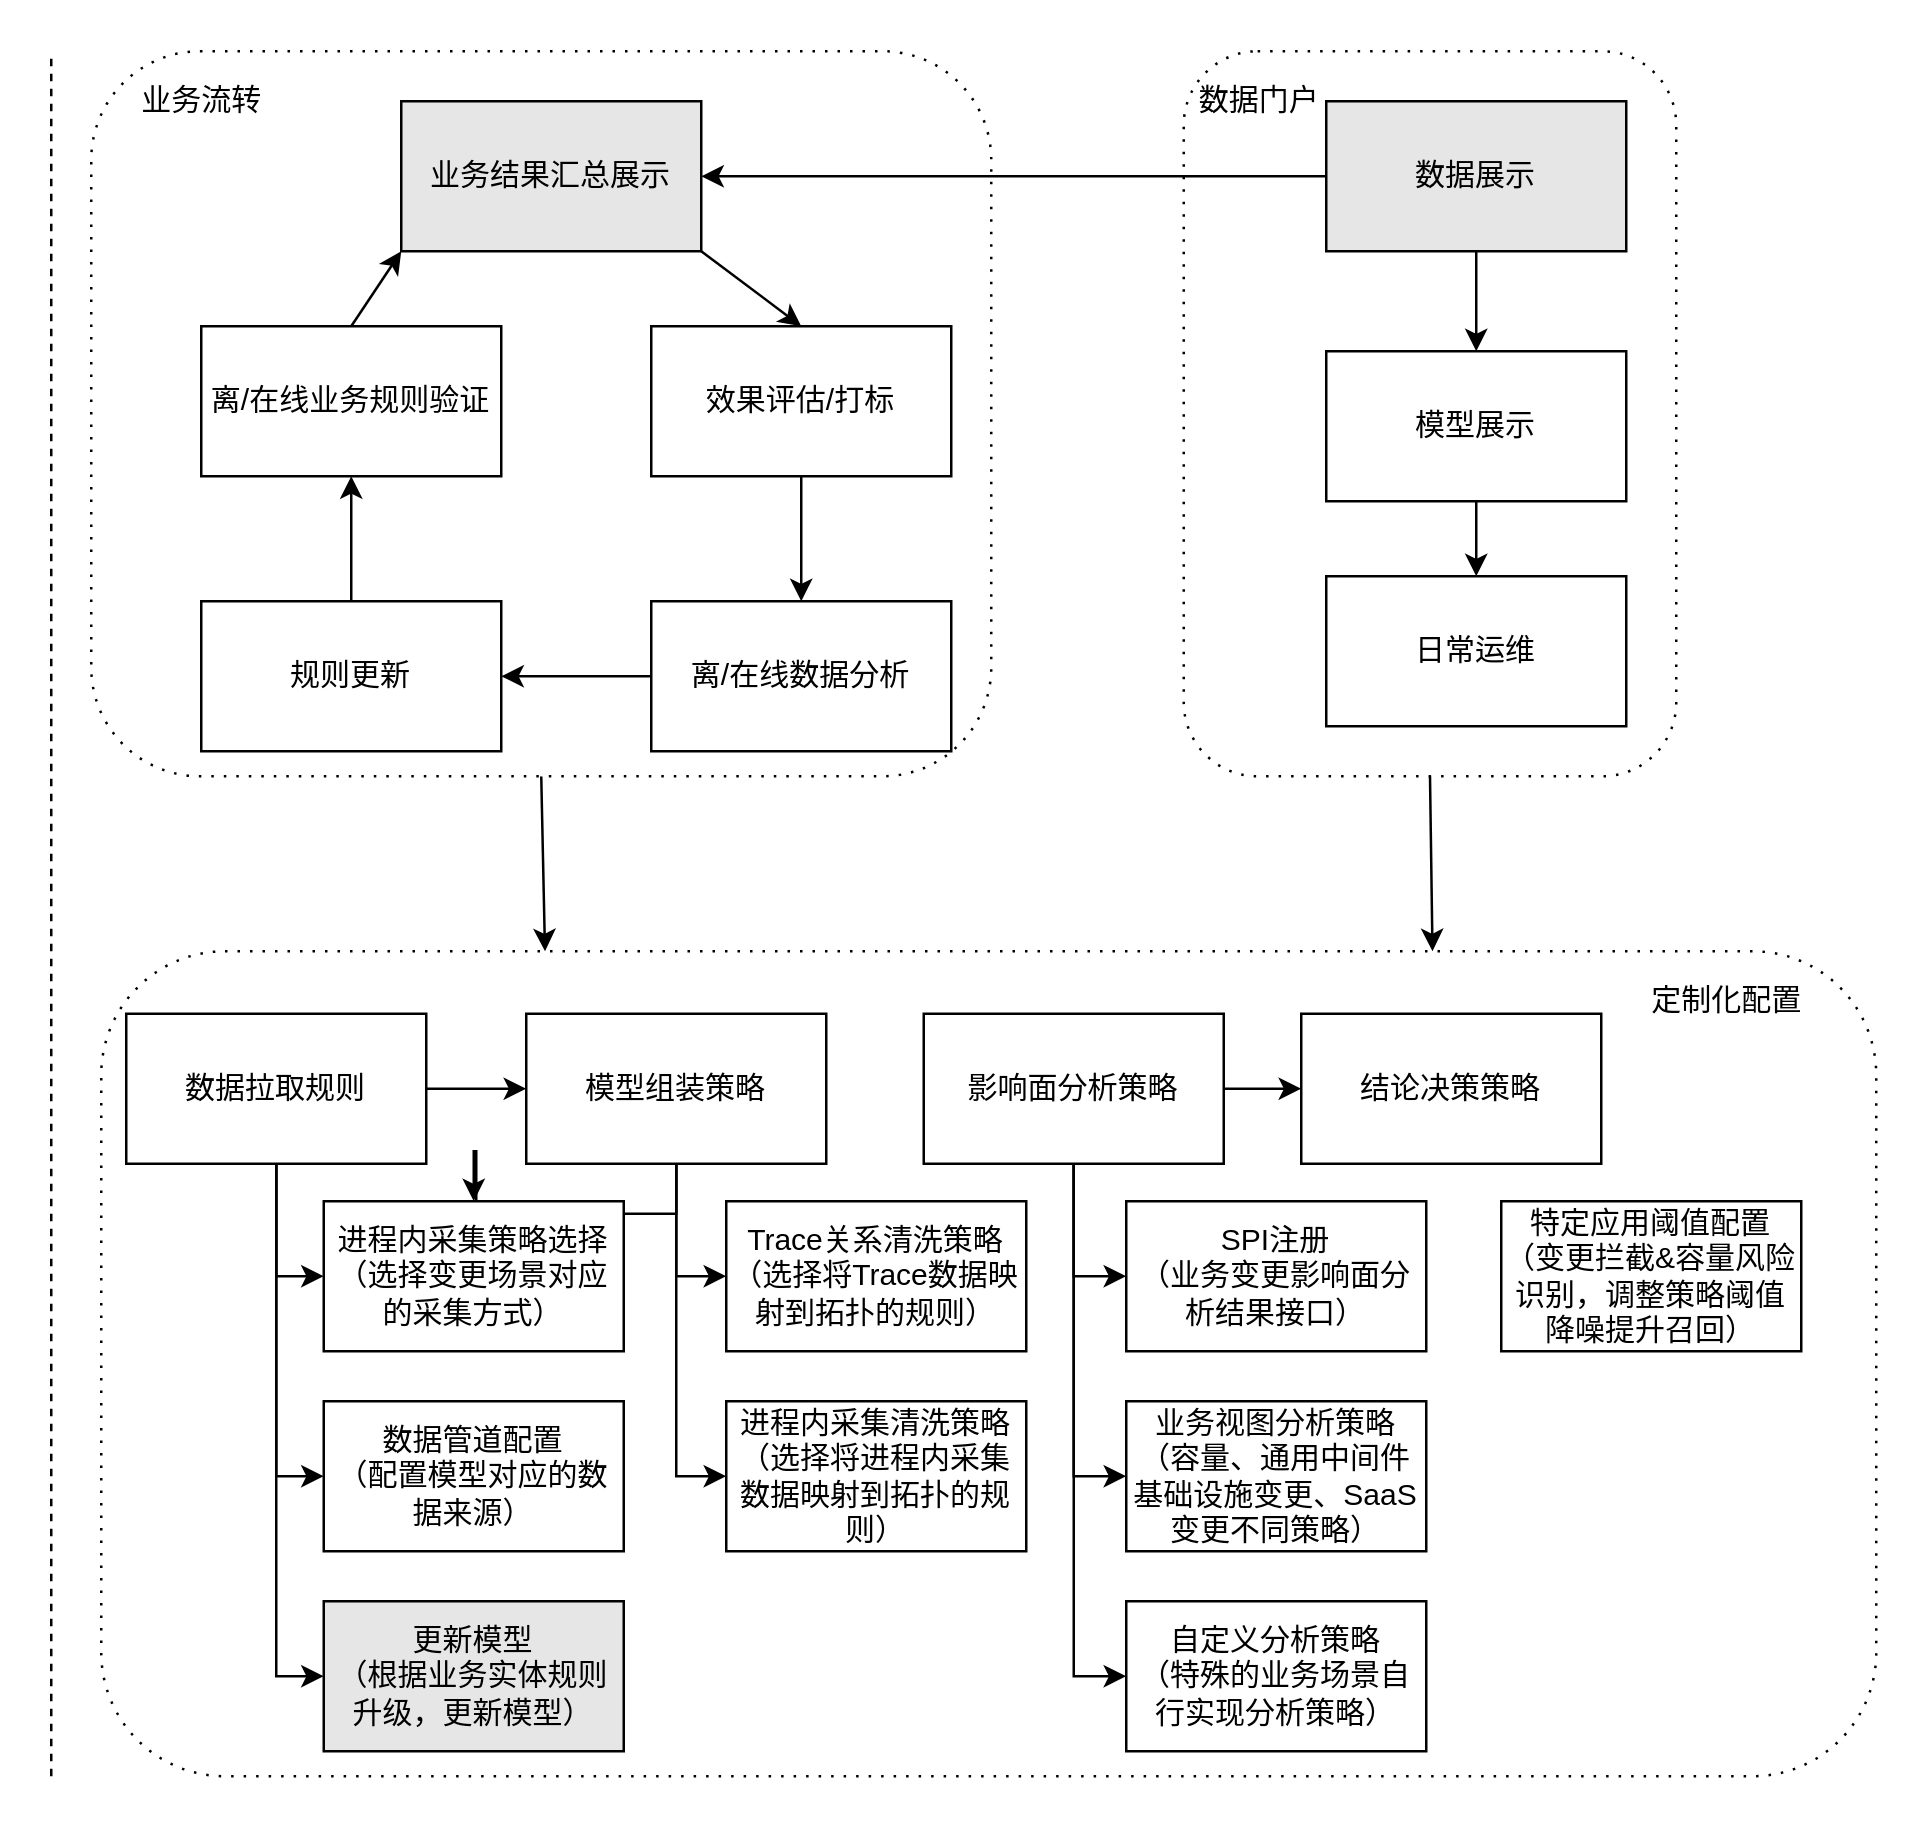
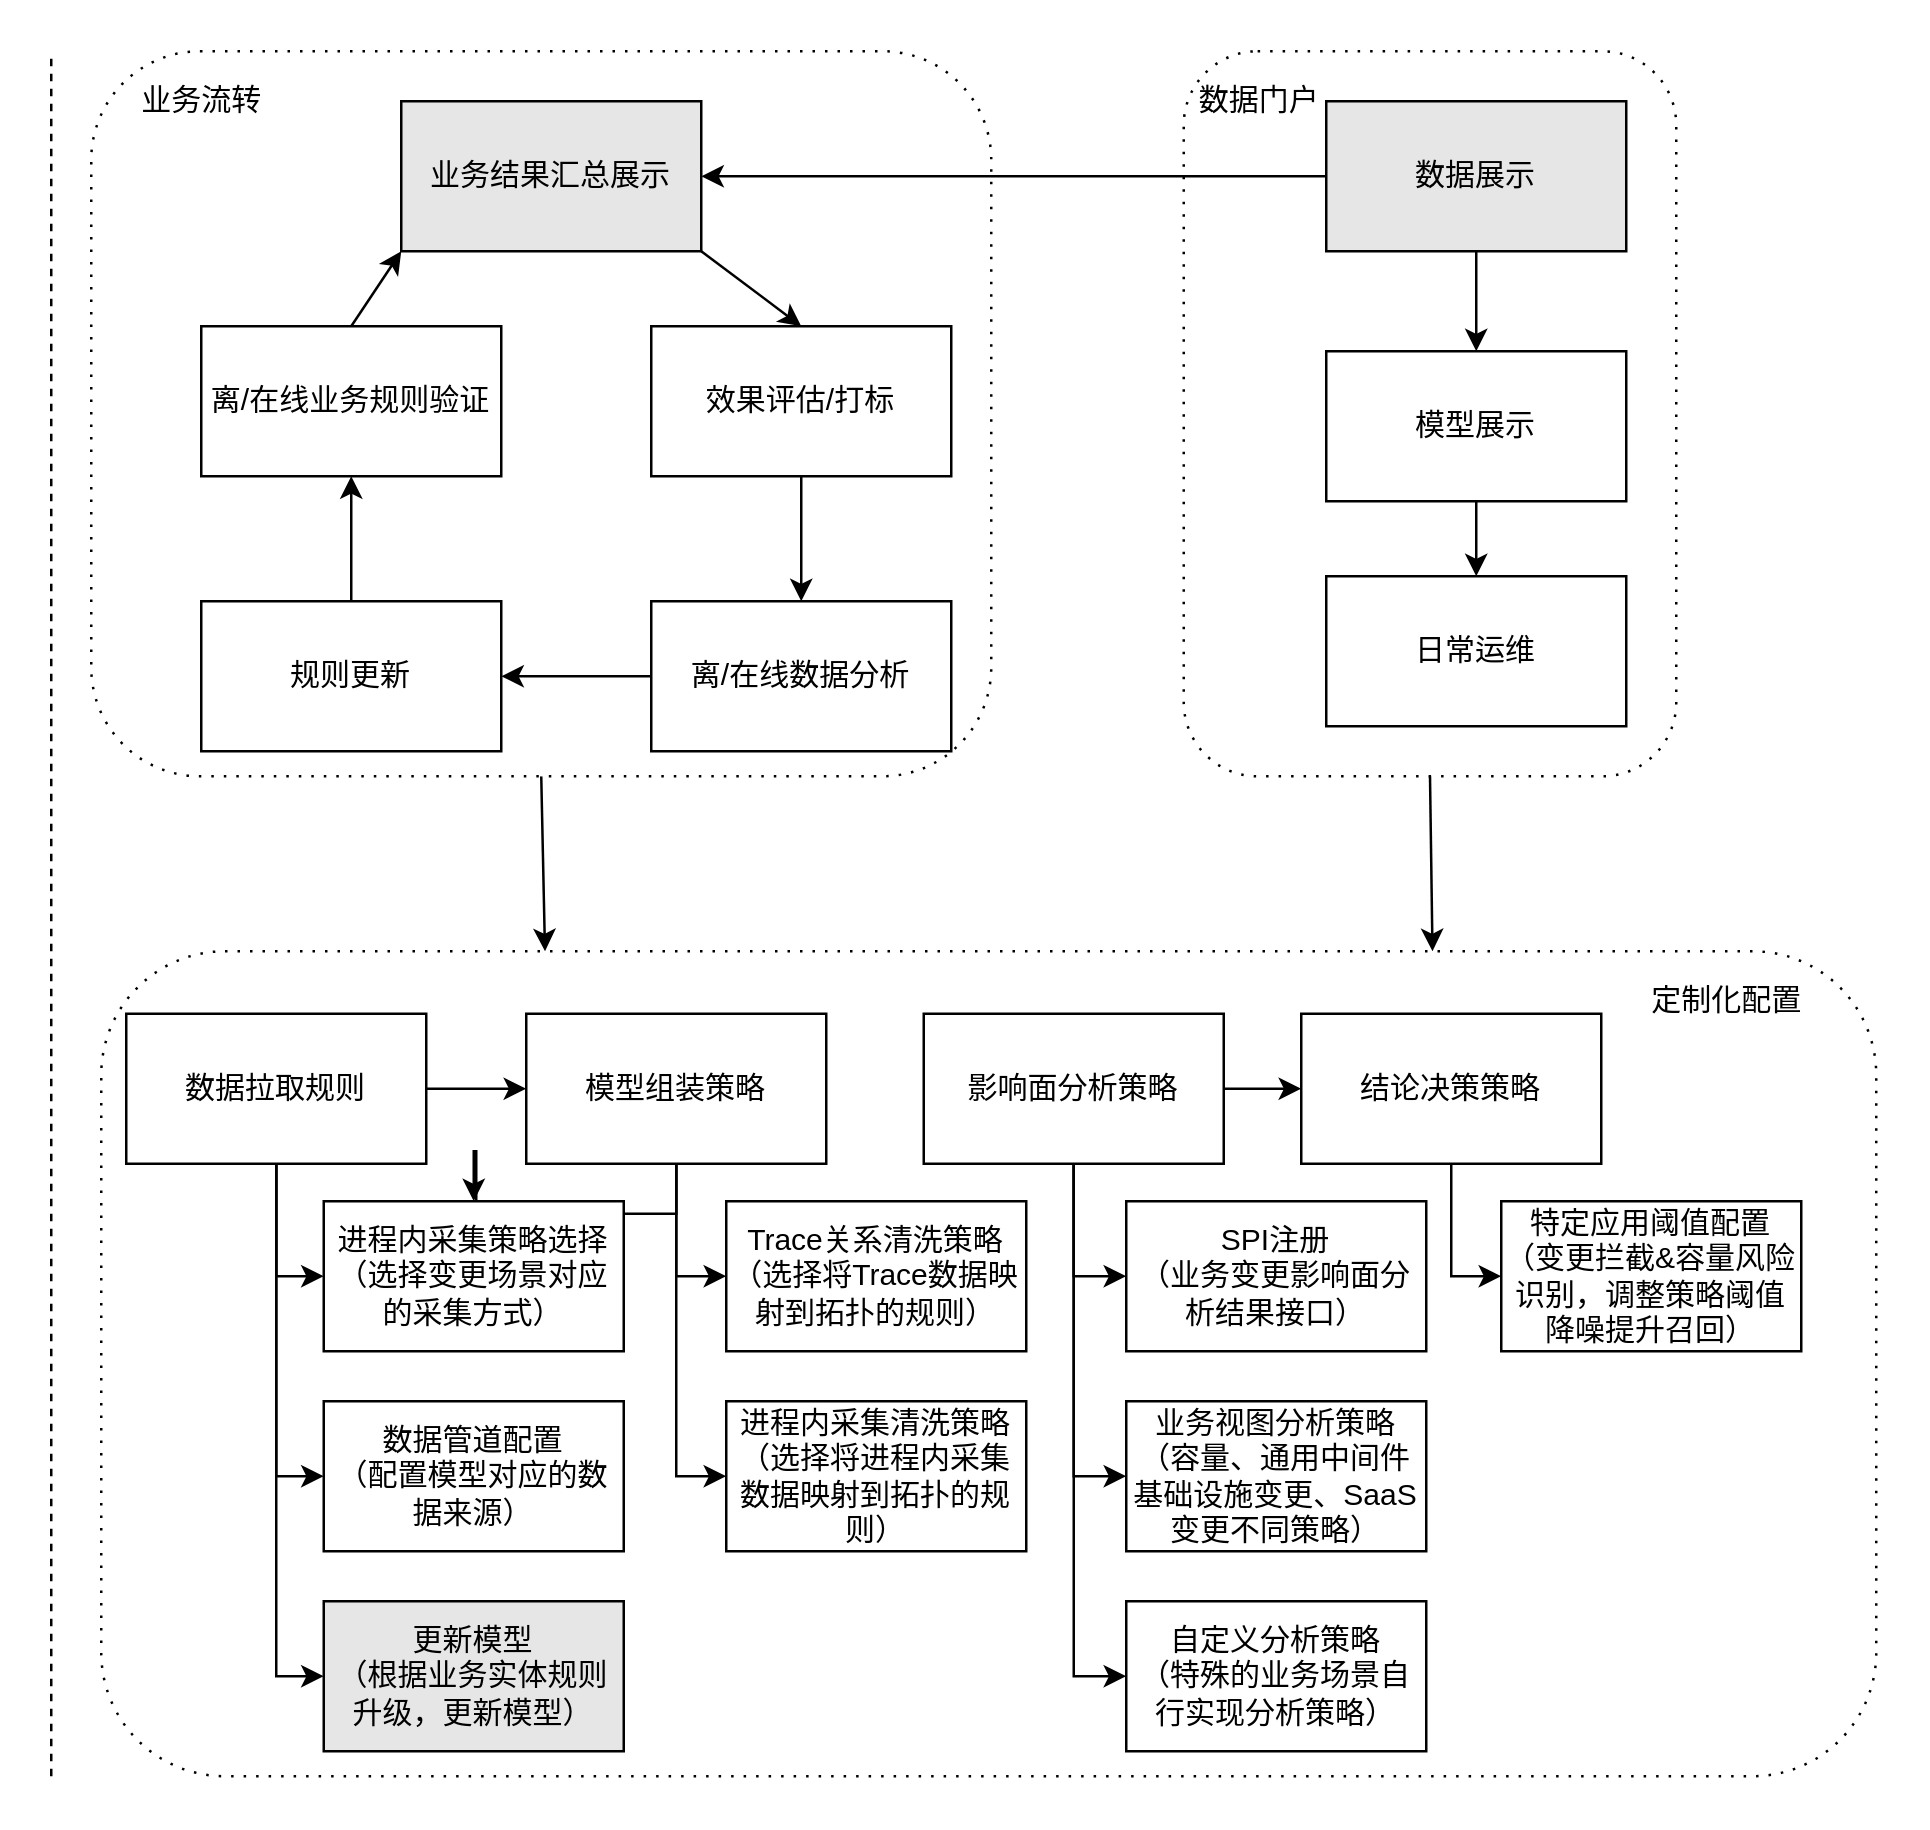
none -> (1451, 1237)
